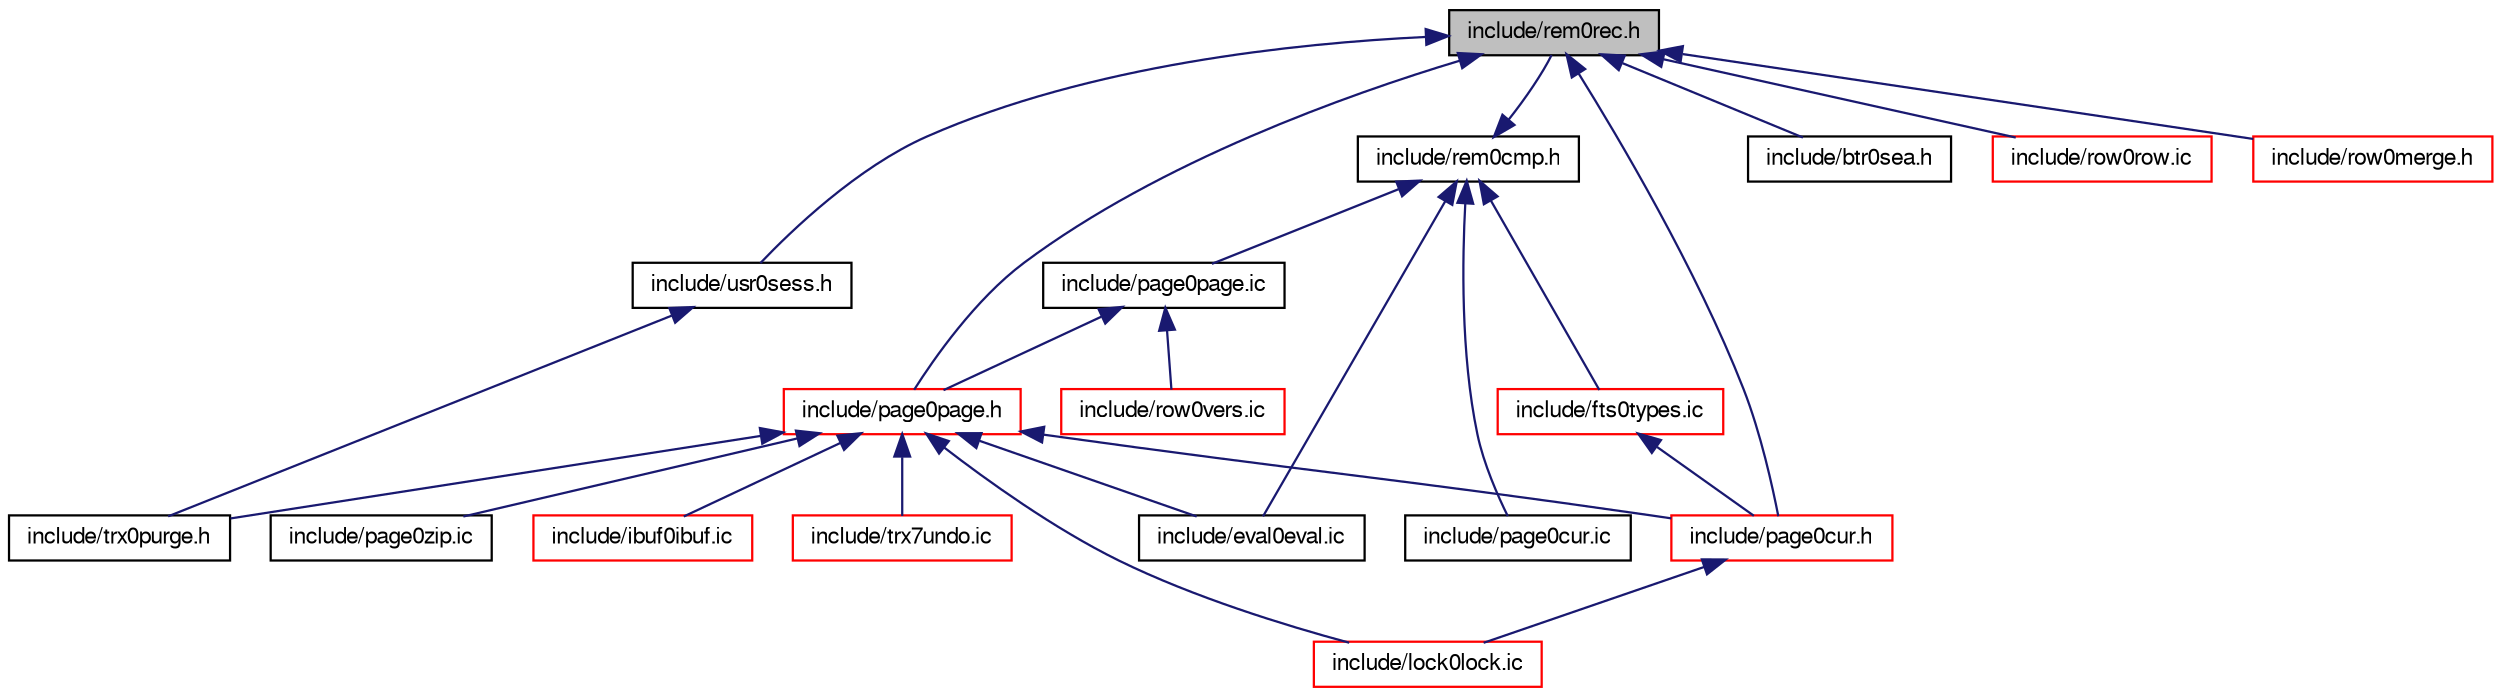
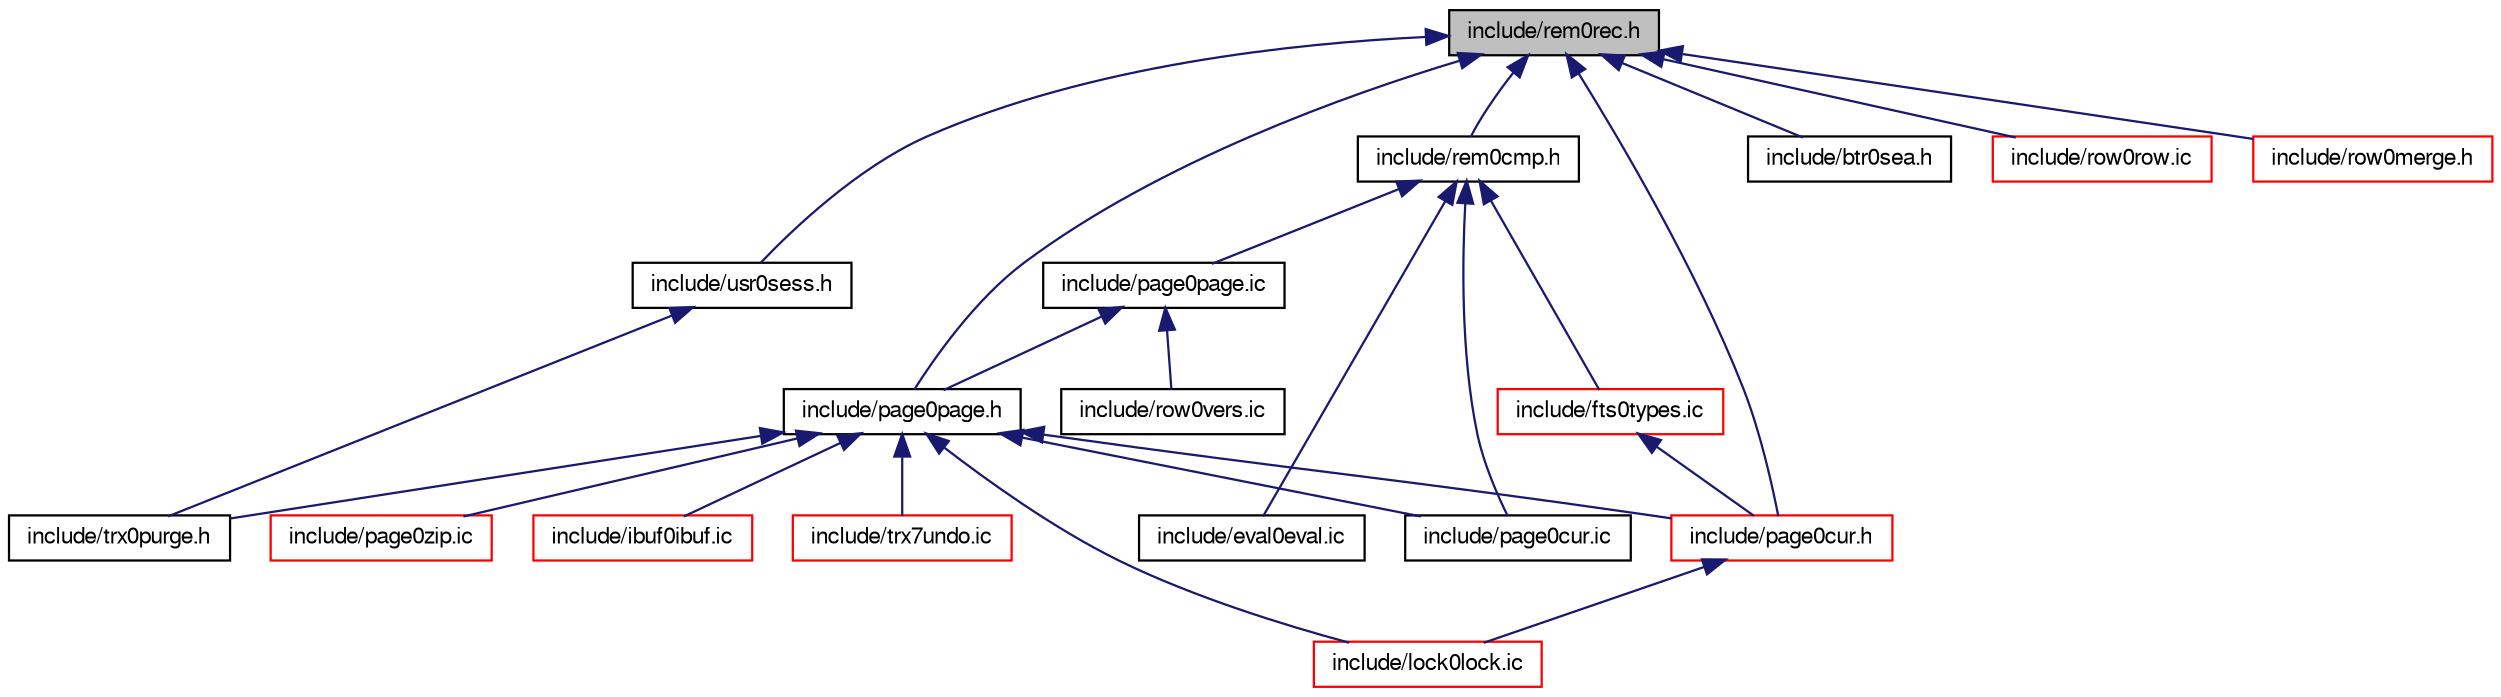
(1532, 88) -> (1491, 104)
(902, 412) -> (902, 412)
(1173, 412) -> (1173, 412)
(1088, 479) -> (1222, 477)
(381, 538) -> (381, 538)
